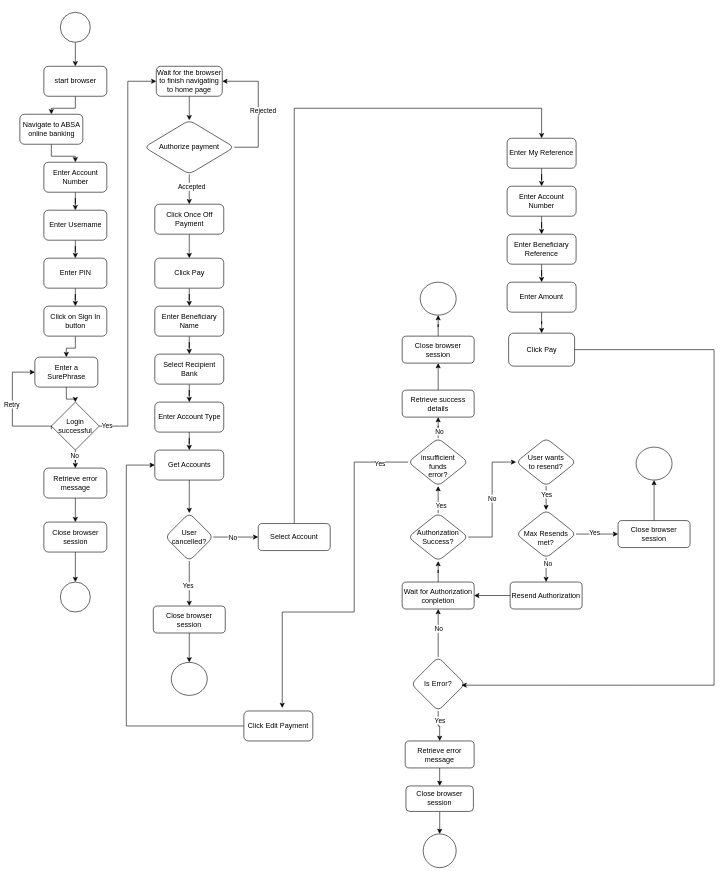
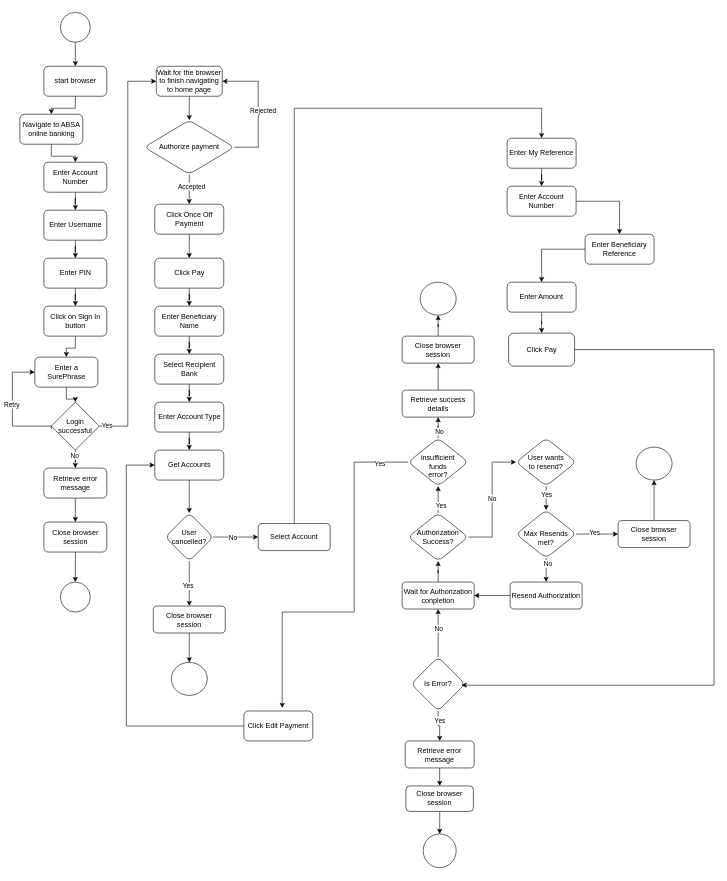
(542, 249) -> (620, 249)
